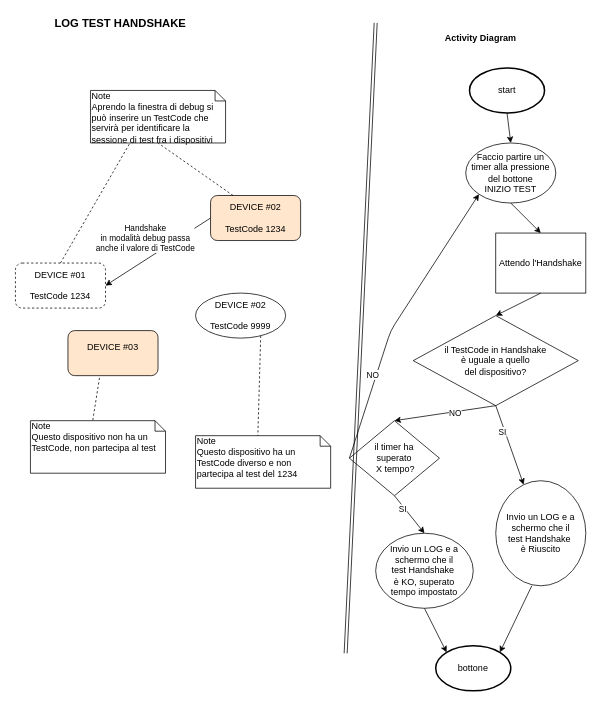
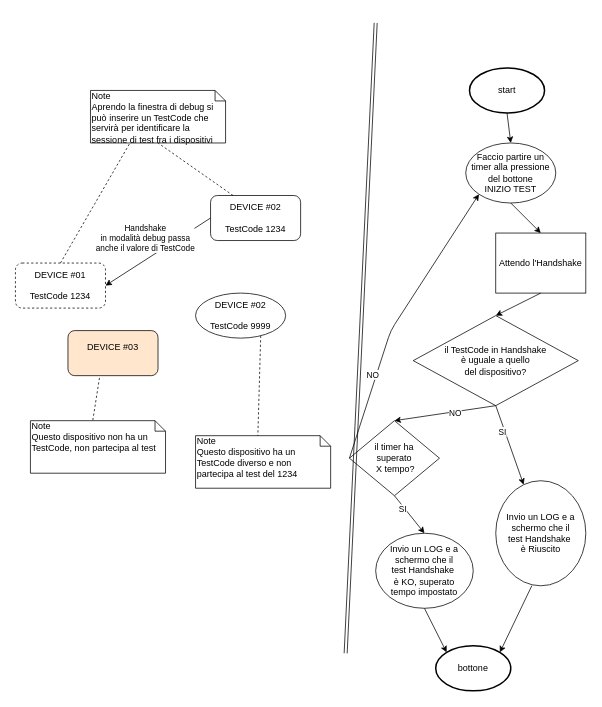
(120, 23) -> none
(480, 38) -> none
(255, 218) -> (255, 218)
